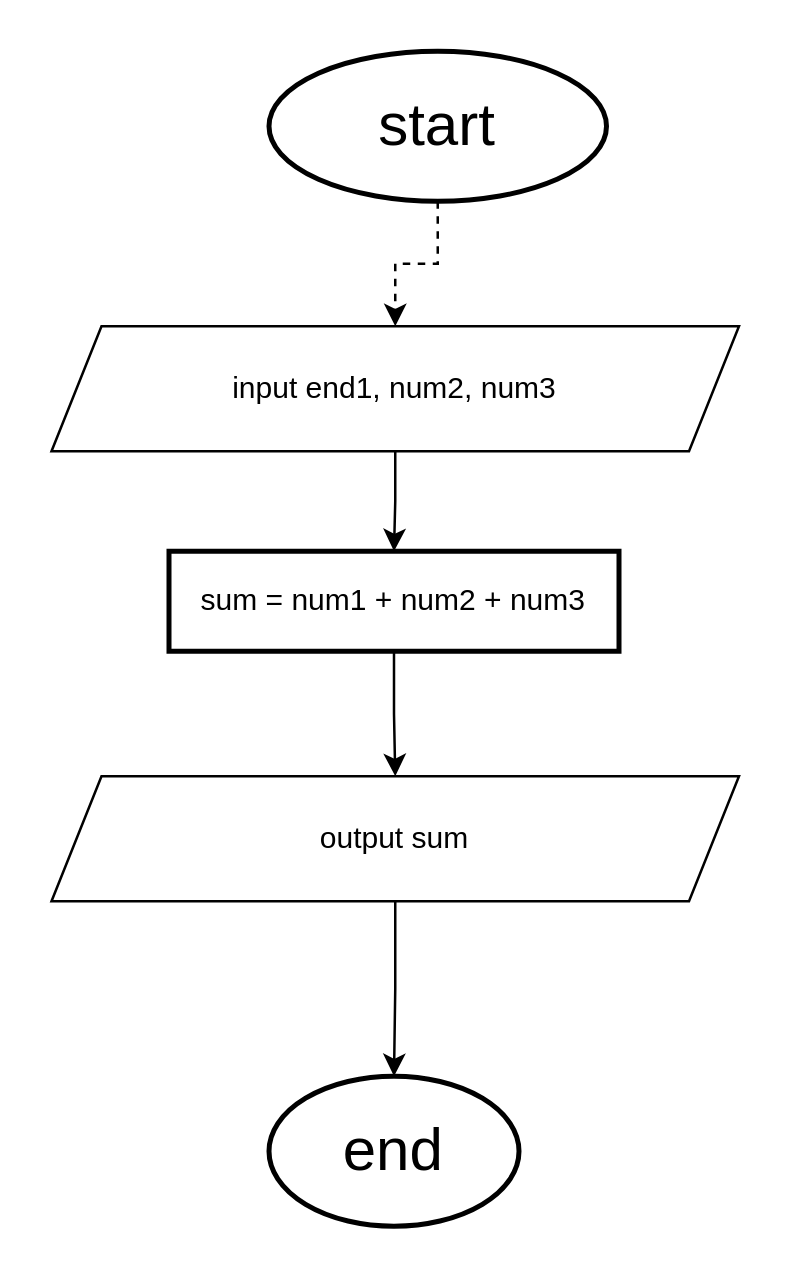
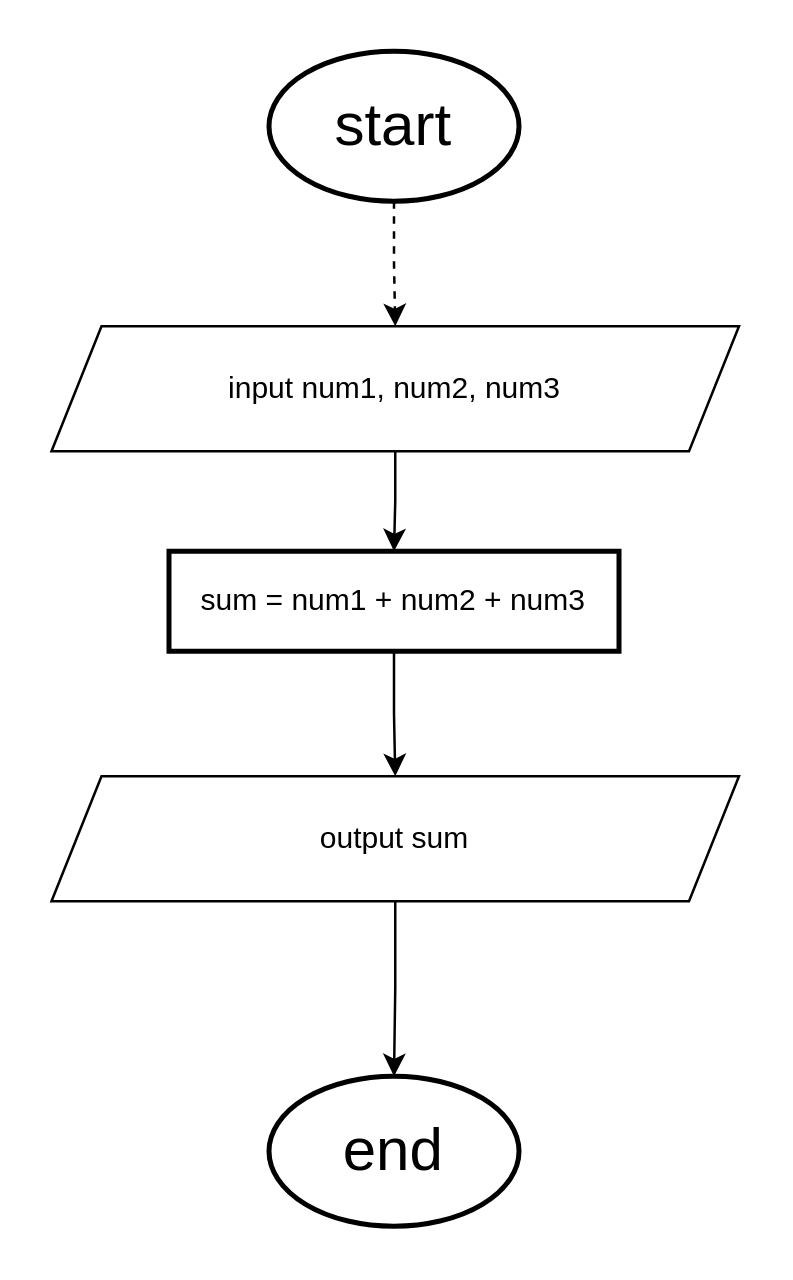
(438, 126) -> (394, 126)
(395, 389) -> (395, 389)
